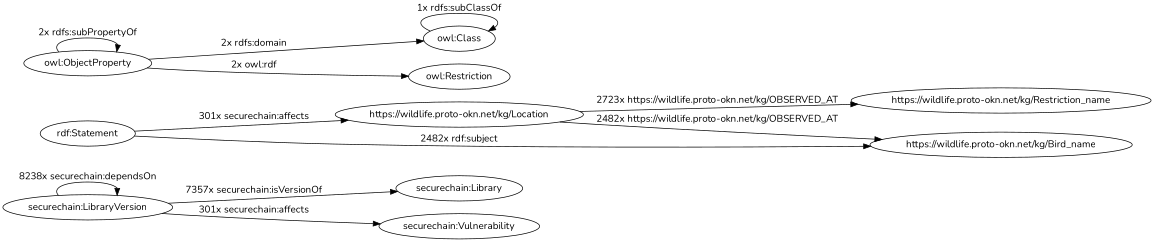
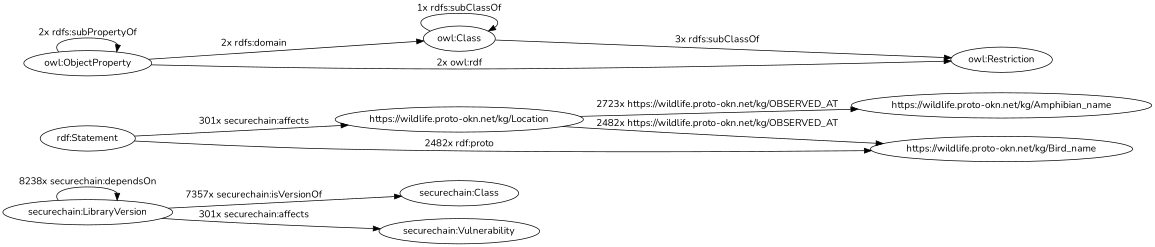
none -> (720, 49)
(1001, 100) -> (1002, 105)
(459, 139) -> (459, 144)
(459, 188) -> (459, 193)
